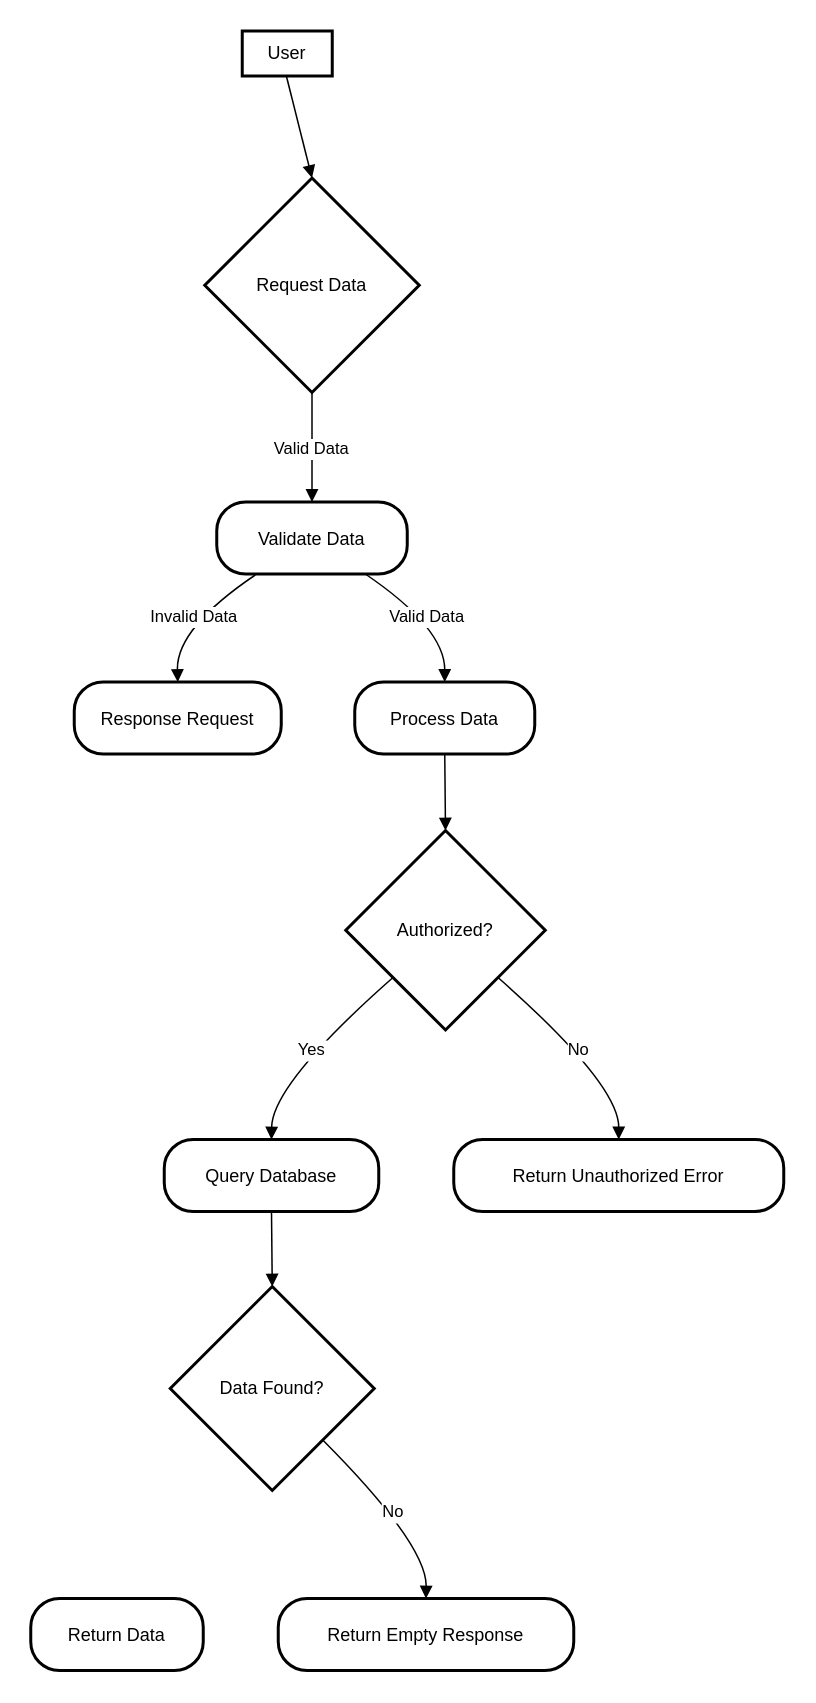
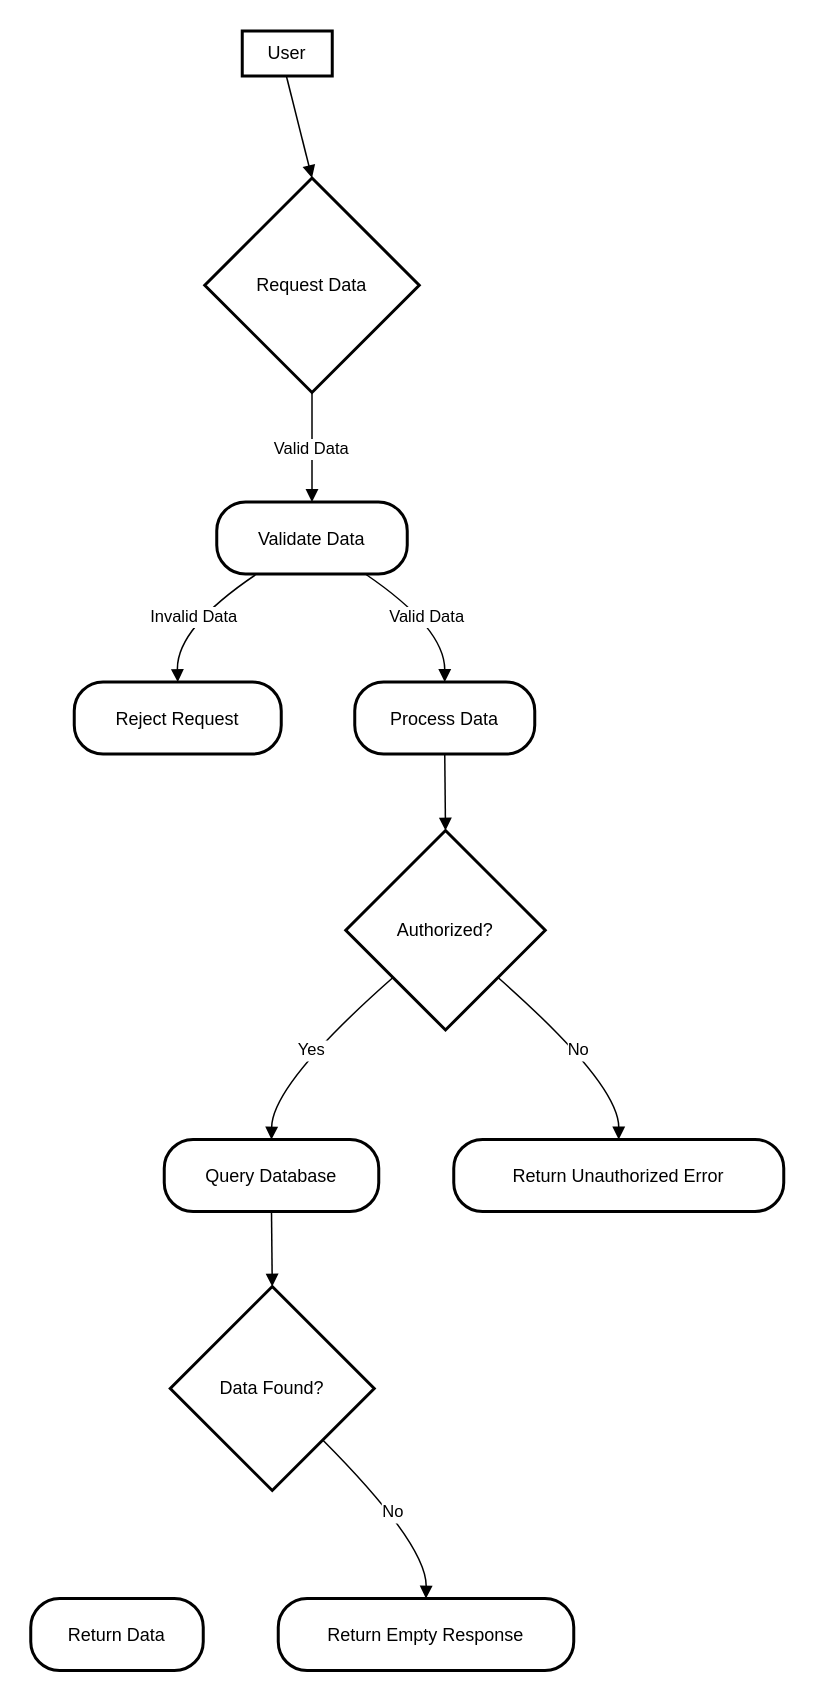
(177, 719) -> (177, 719)
